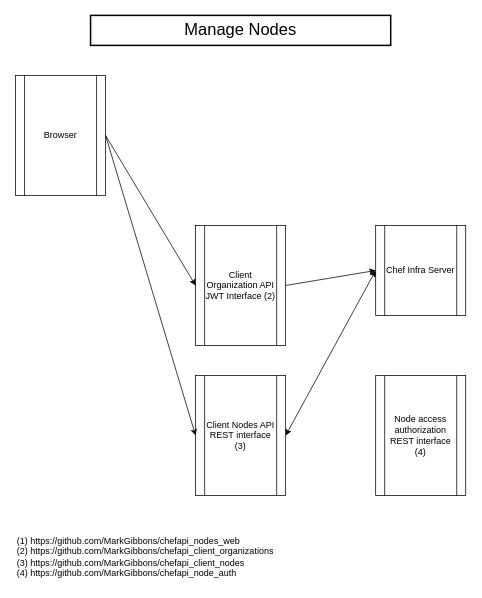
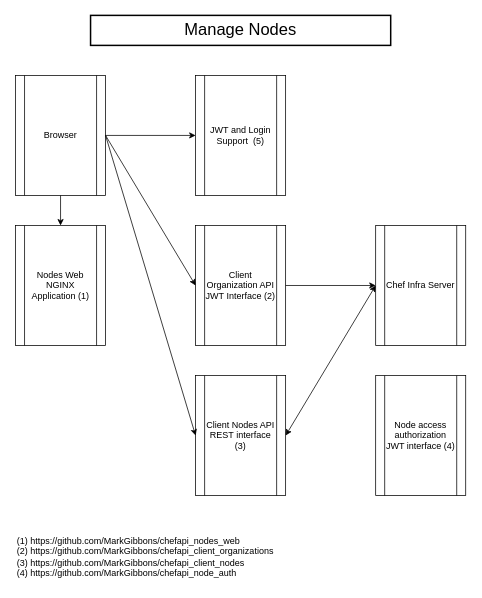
none -> (149, 135)
none -> (240, 135)
none -> (60, 207)
(420, 270) -> (420, 285)
none -> (60, 285)
(420, 435) -> (420, 435)
